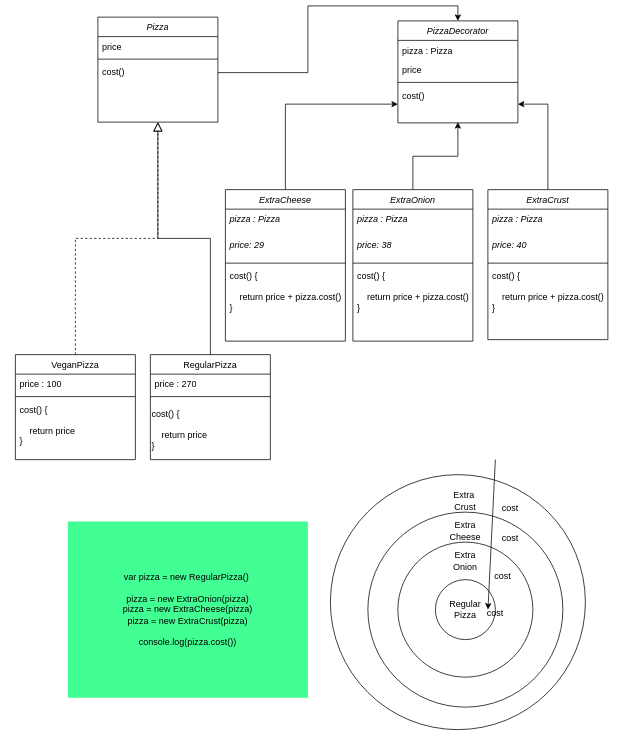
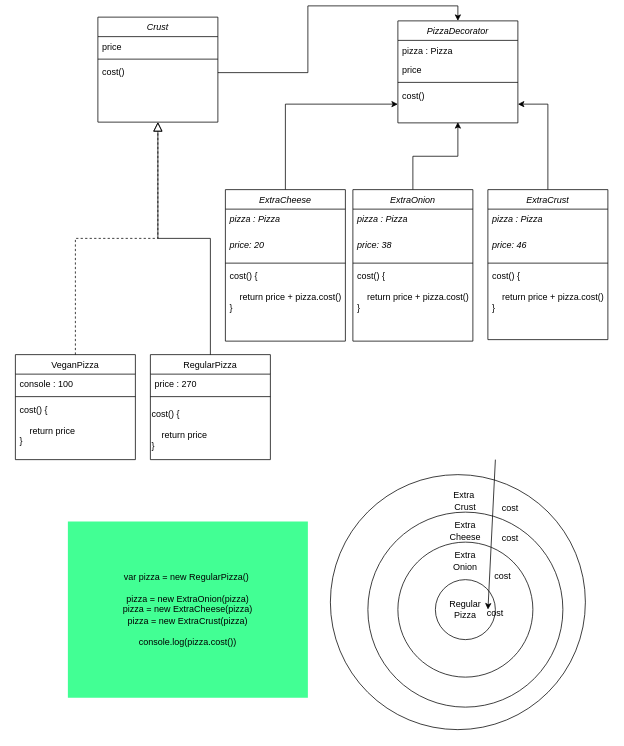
(158, 27) -> (158, 27)
(249, 245) -> (249, 245)
(511, 245) -> (511, 245)
(43, 384) -> (48, 384)
